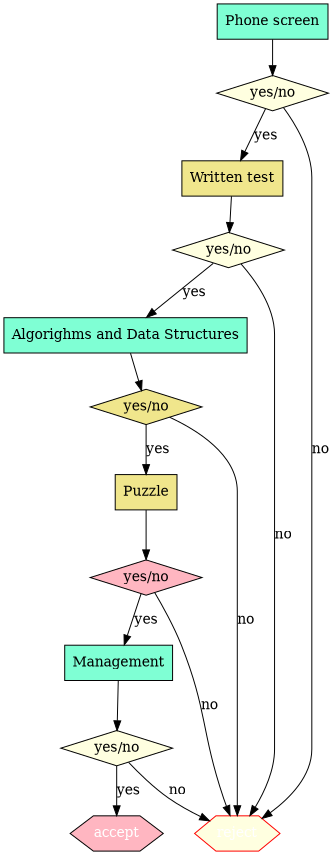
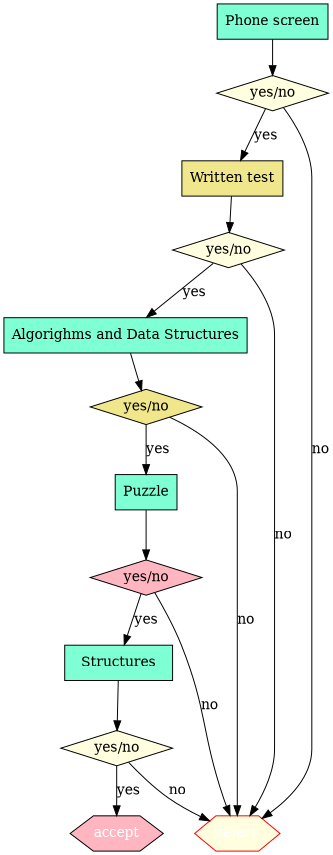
(146, 492) -> (146, 492)
(119, 663) -> (119, 663)
